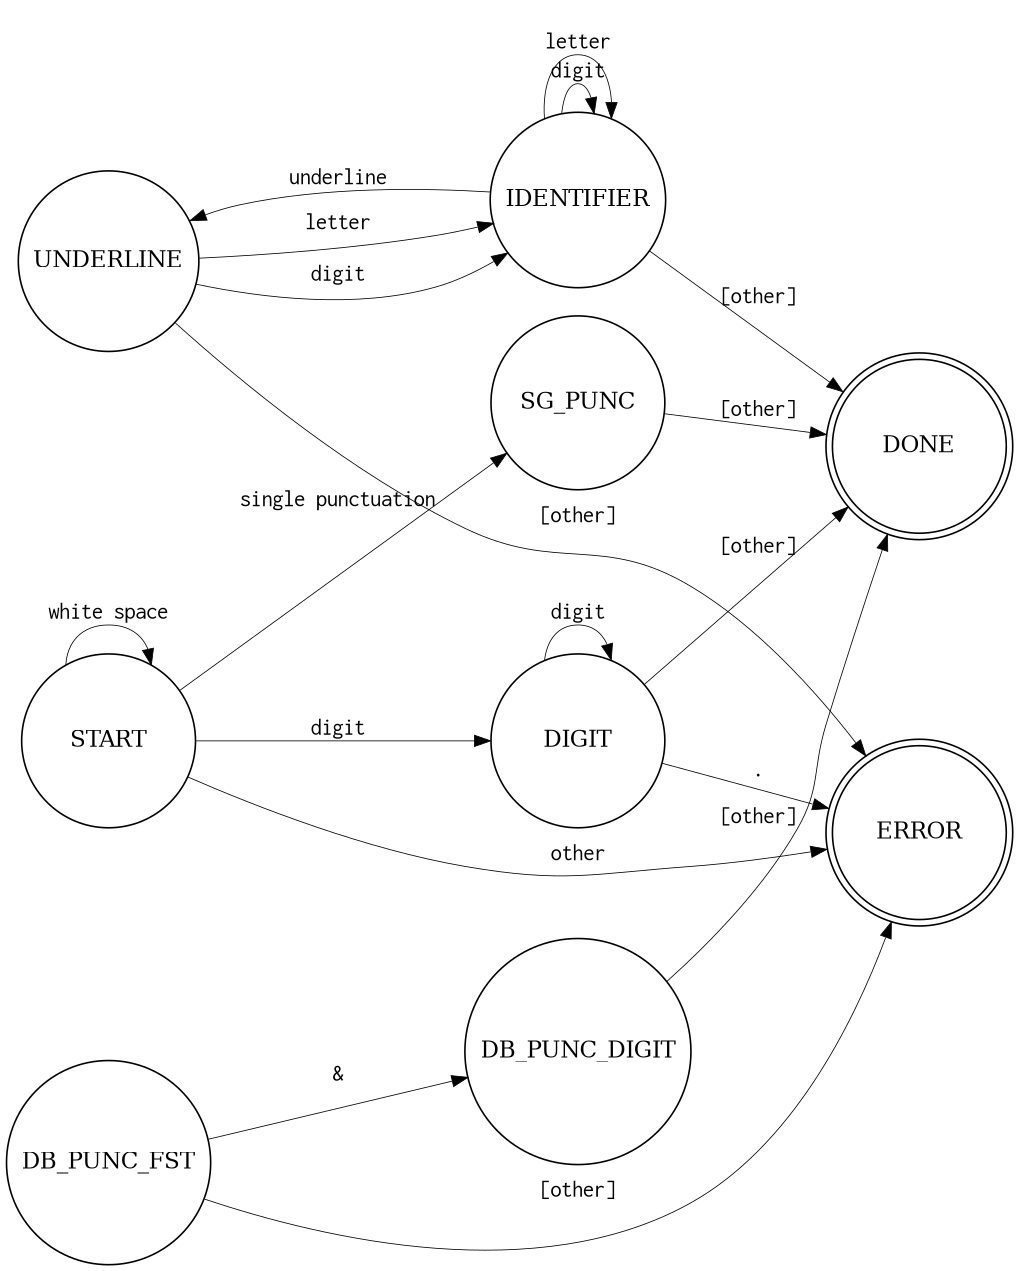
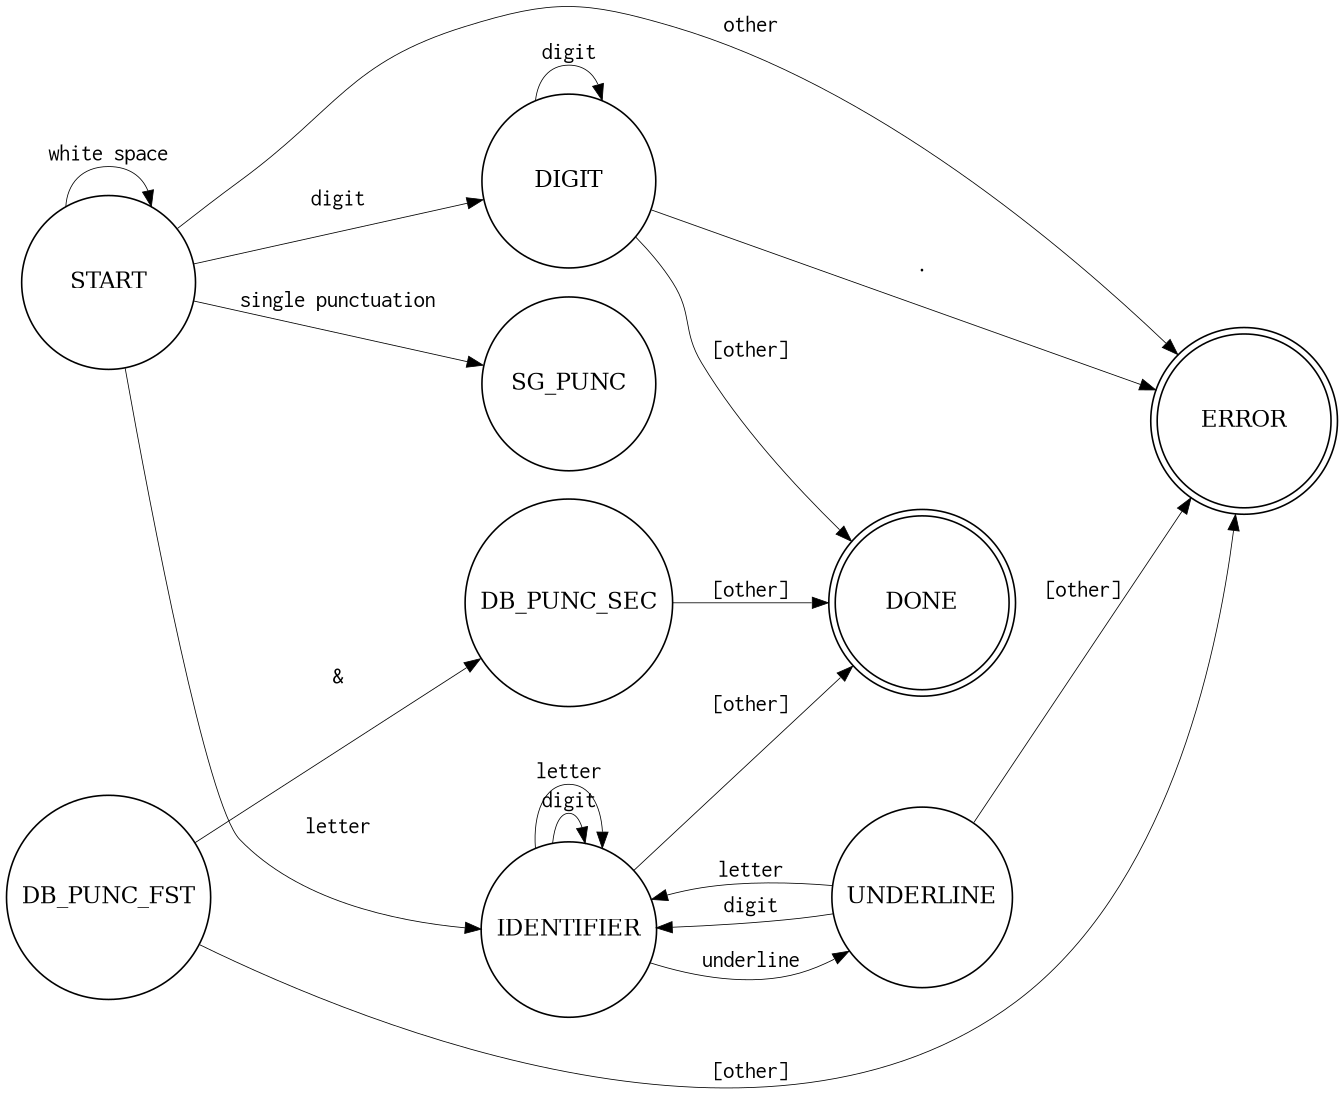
(737, 423) -> none
none -> (200, 727)
(578, 1052) -> (569, 603)
